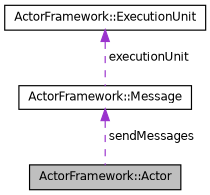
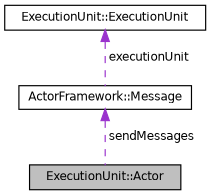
(105, 18) -> (105, 18)
(105, 177) -> (105, 177)
